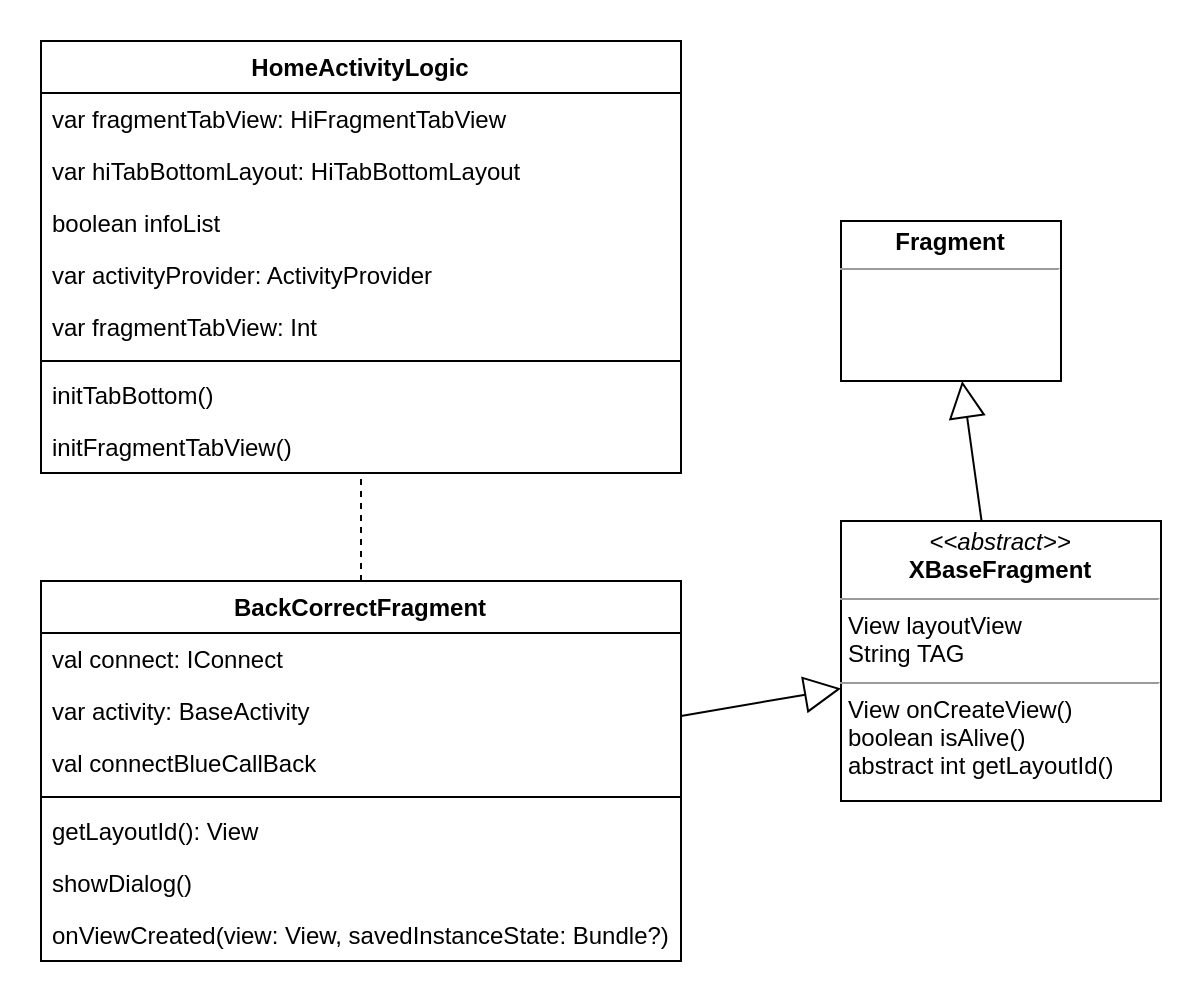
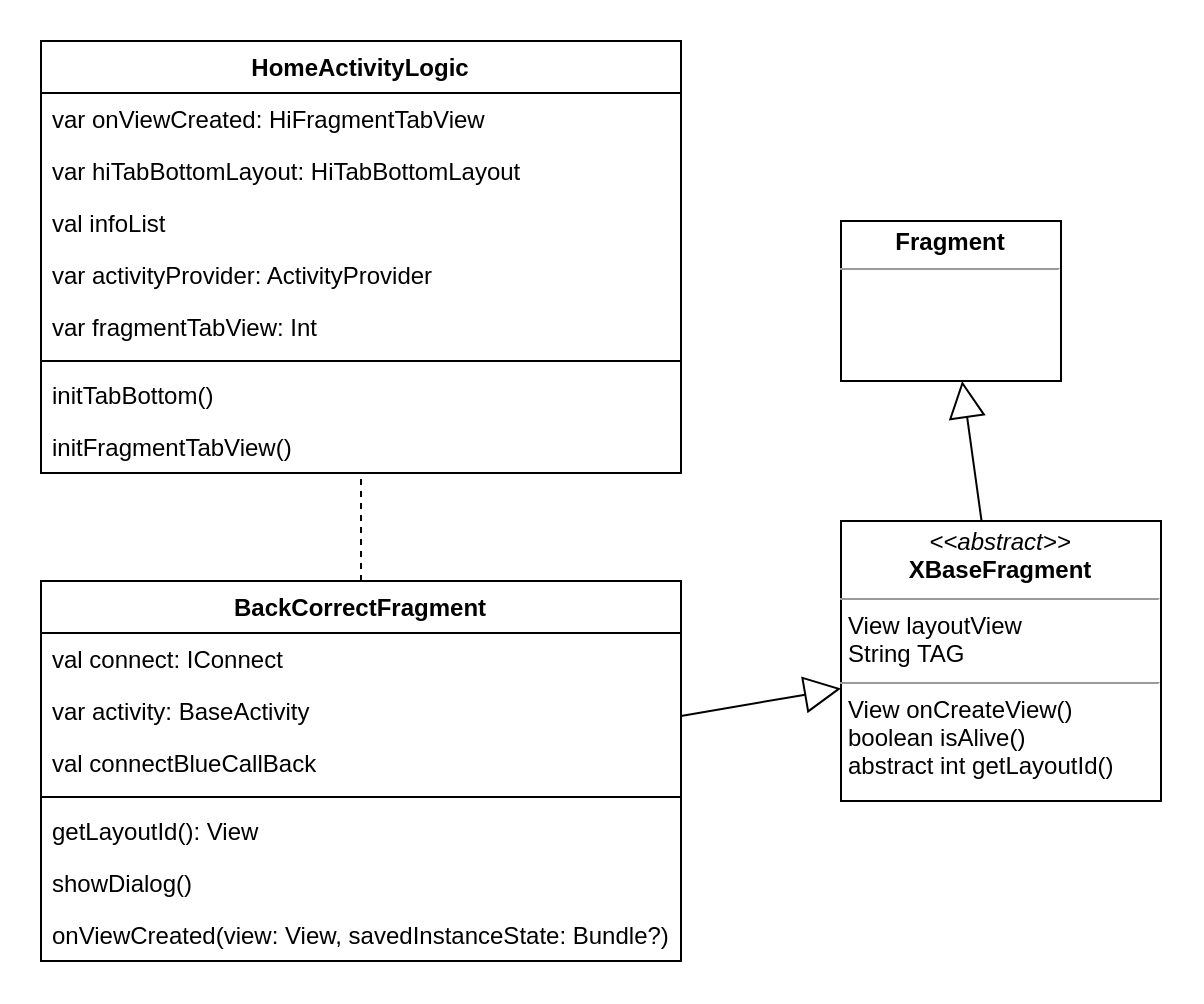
(289, 120) -> (275, 120)
(147, 224) -> (120, 224)
